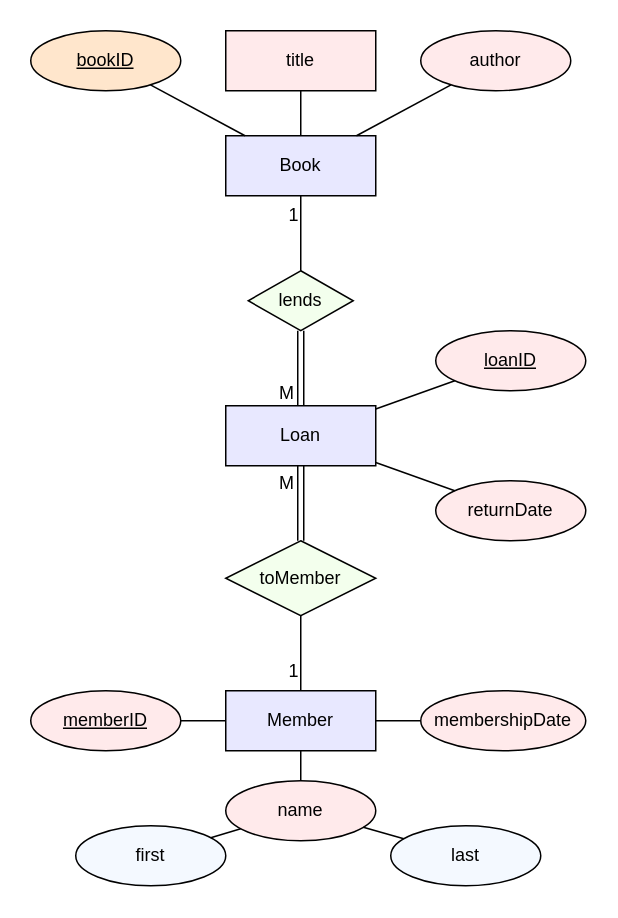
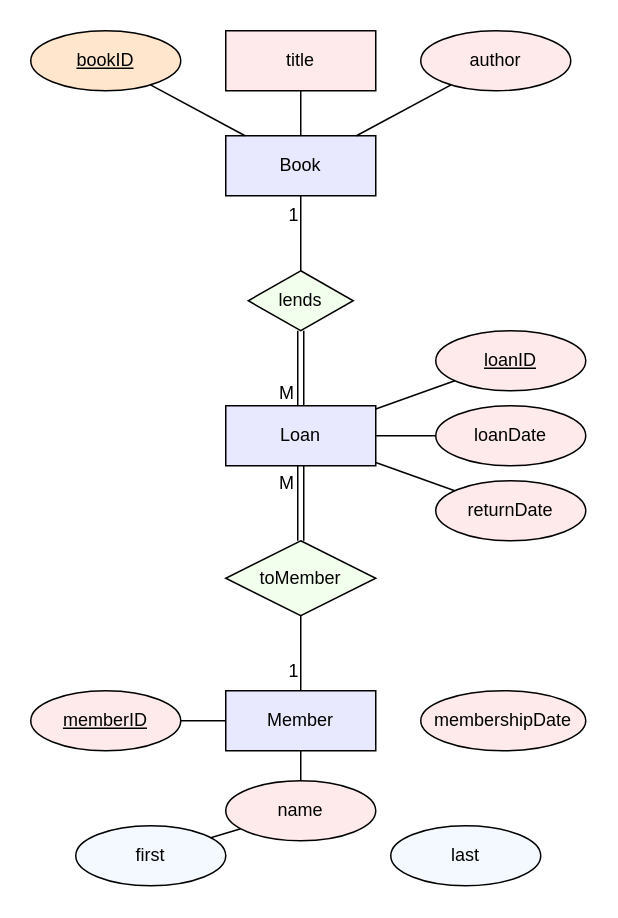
none -> (406, 436)
none -> (511, 436)
(398, 721) -> none
(384, 833) -> none
